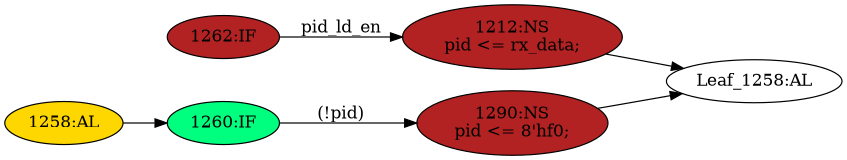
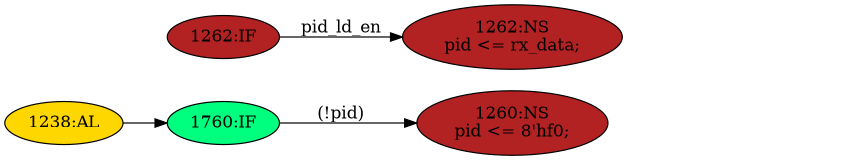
(512, 37) -> (512, 37)
(754, 81) -> none
(64, 123) -> (64, 123)
(223, 123) -> (223, 123)
(512, 123) -> (512, 123)
